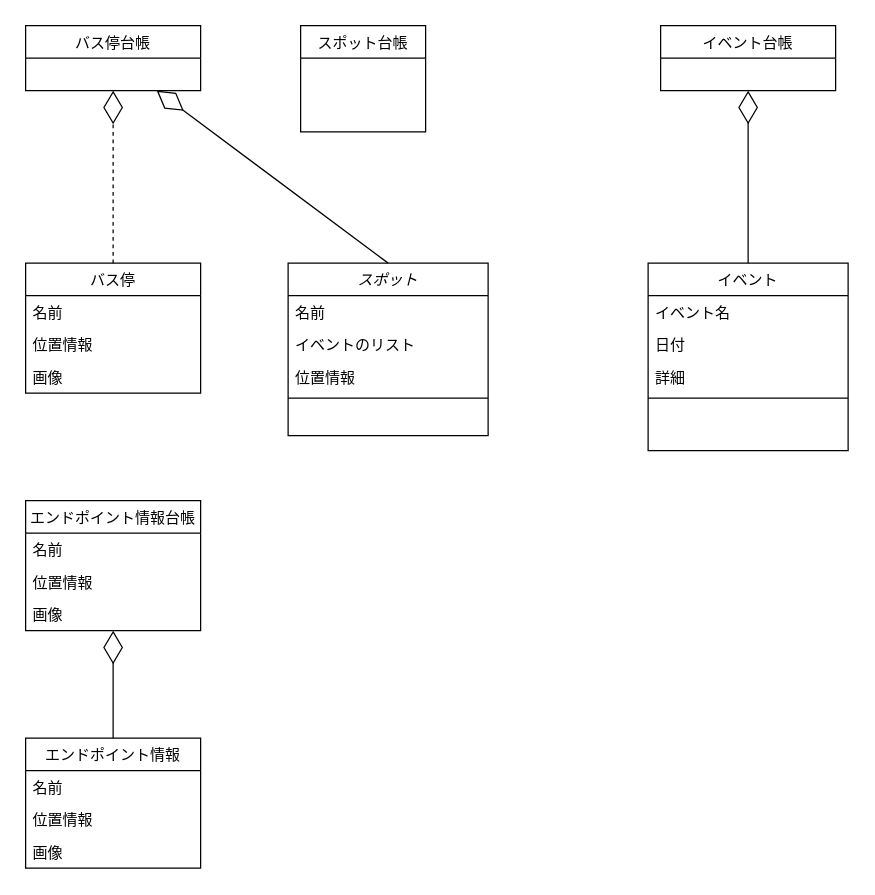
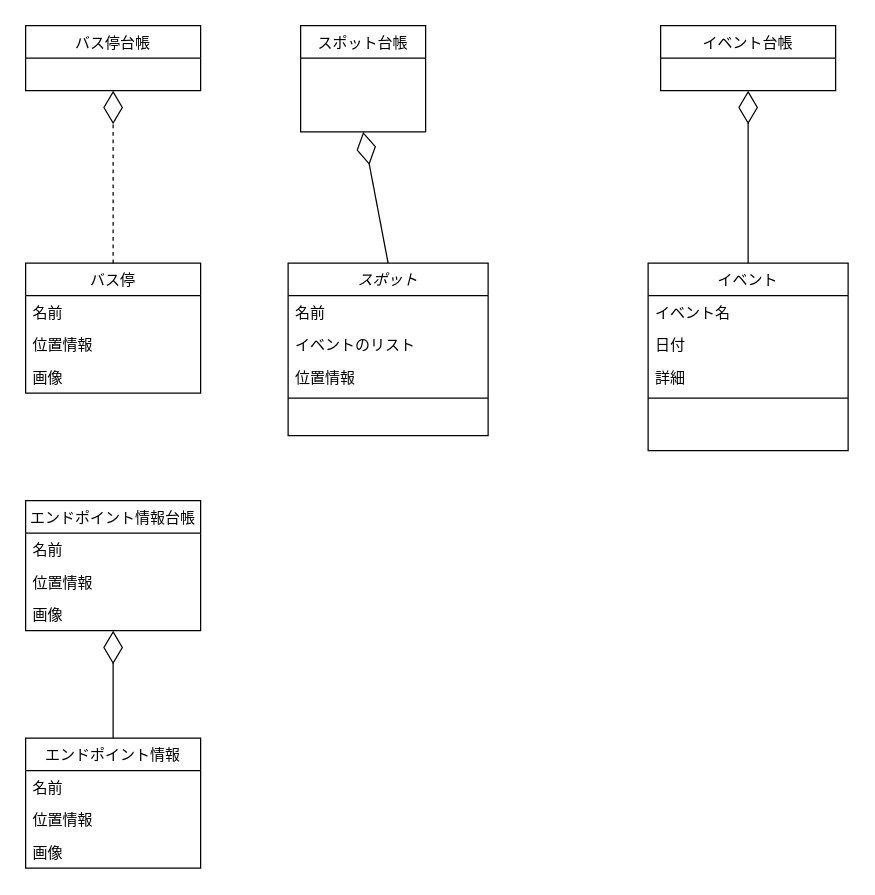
(285, 187) -> (379, 214)
